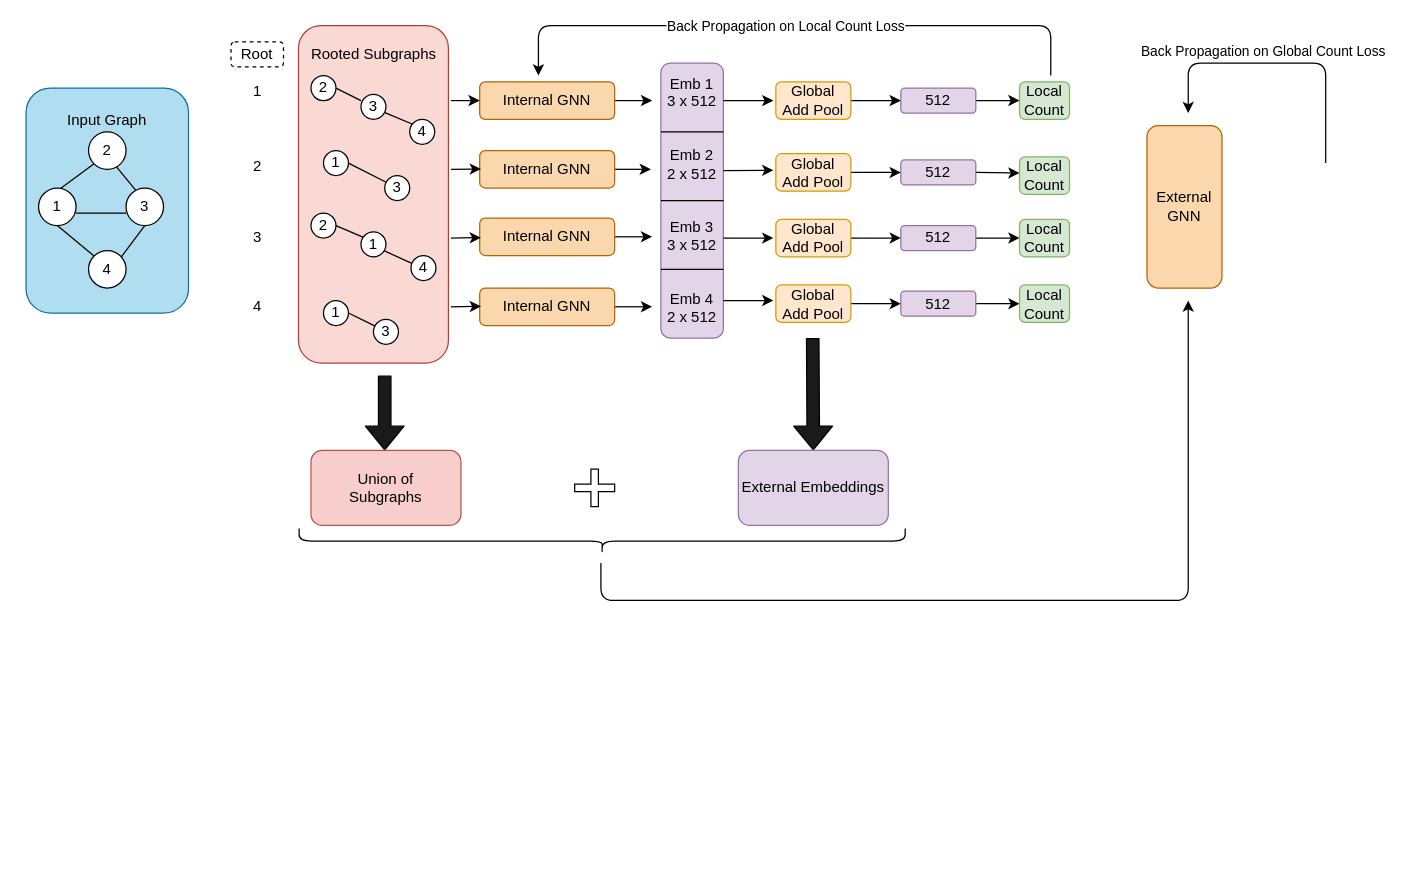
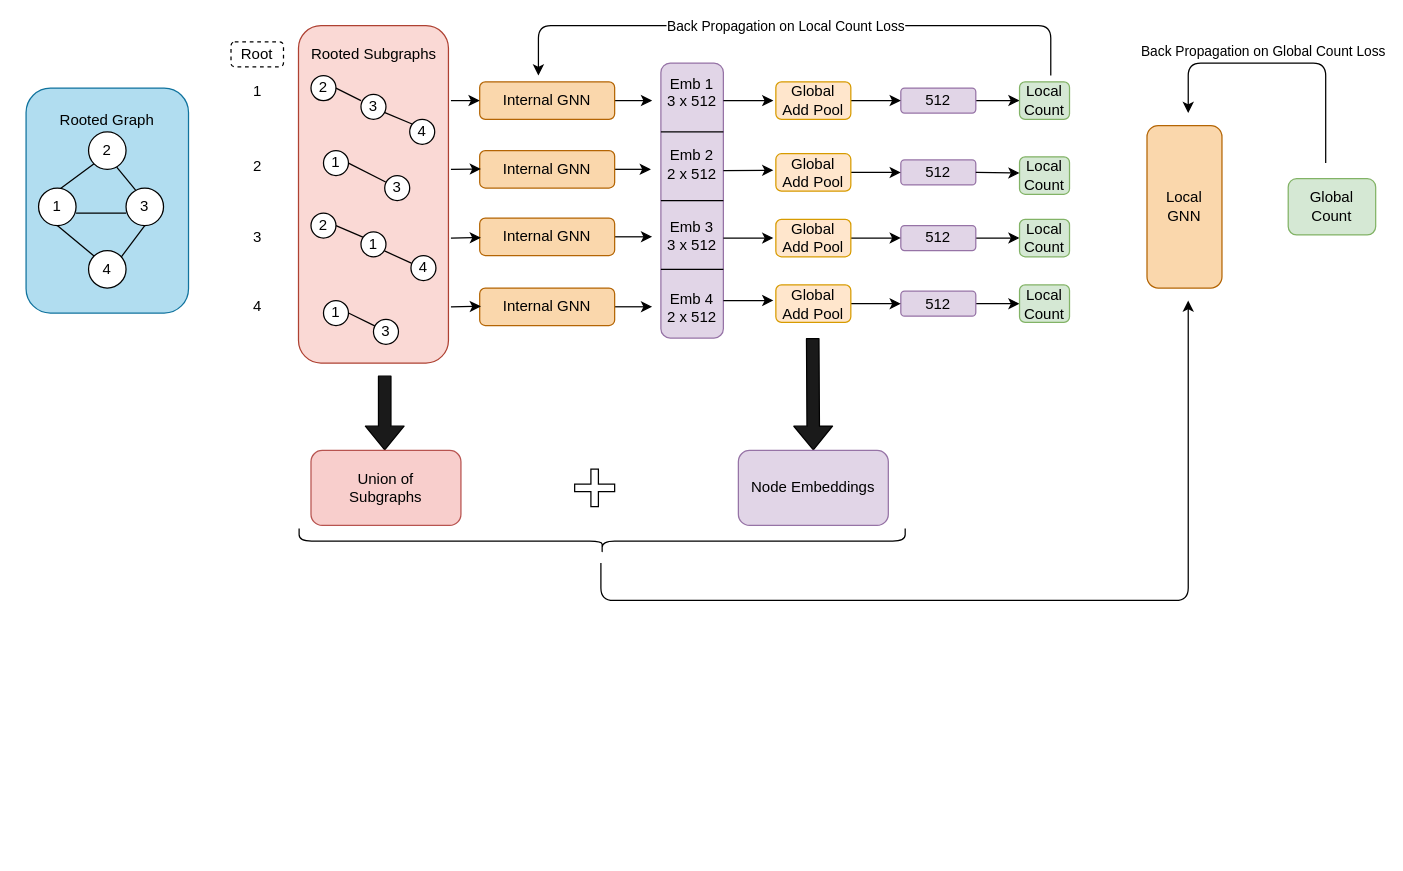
(107, 201) -> (107, 201)
(1184, 207) -> (1184, 207)
none -> (1332, 207)
(813, 488) -> (813, 488)
